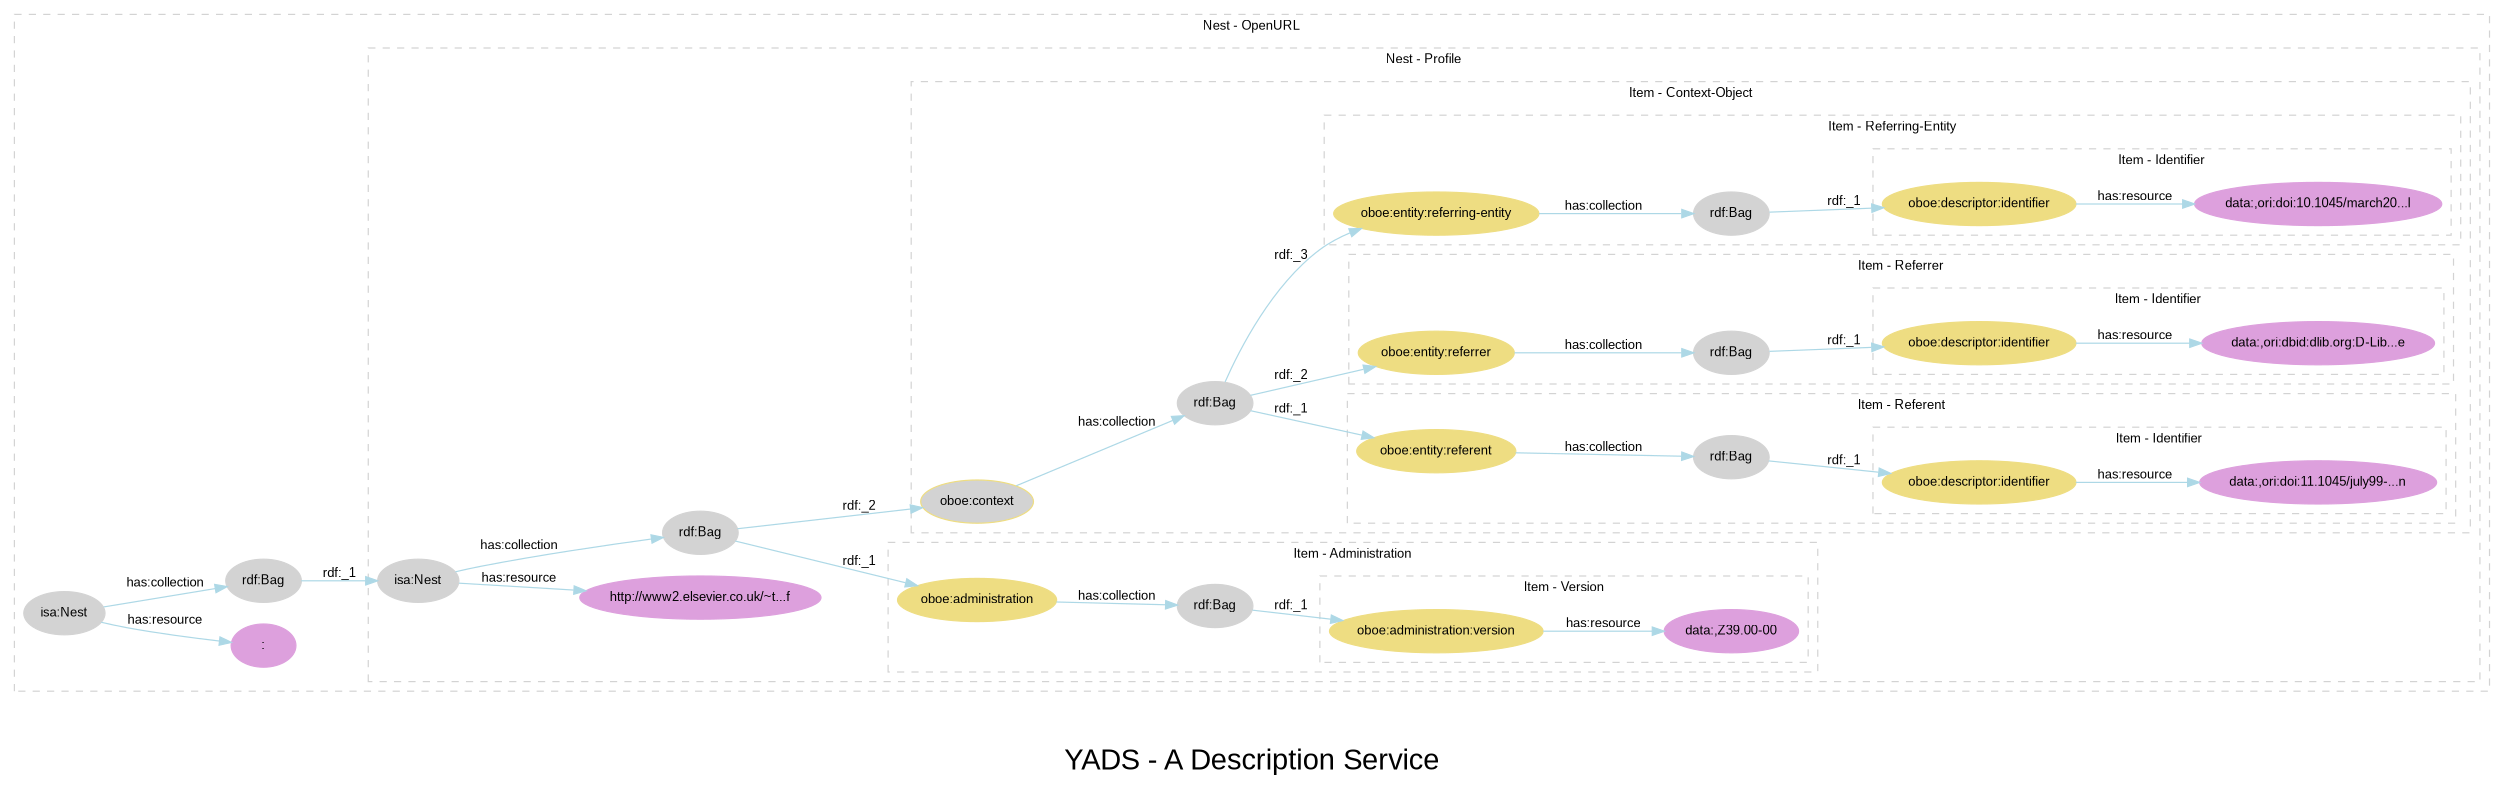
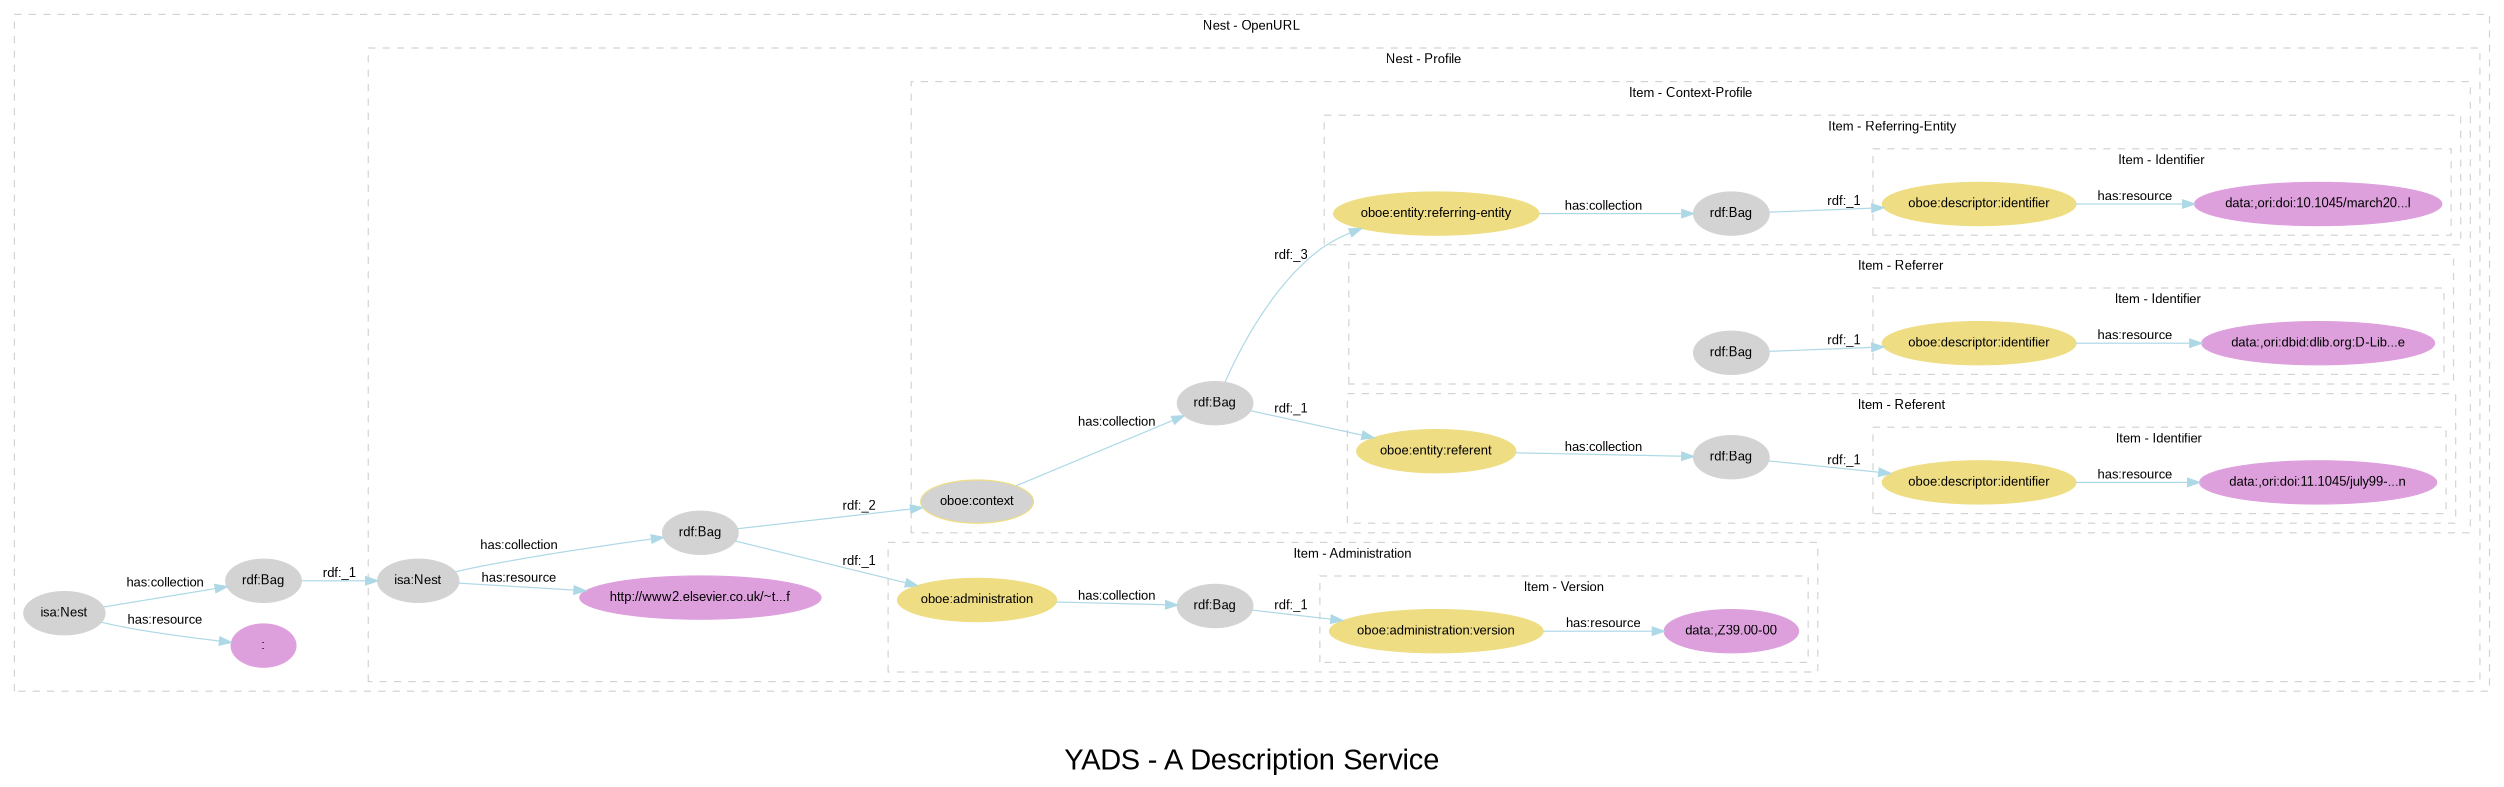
(1691, 94) -> (1691, 94)
(1436, 353) -> none
